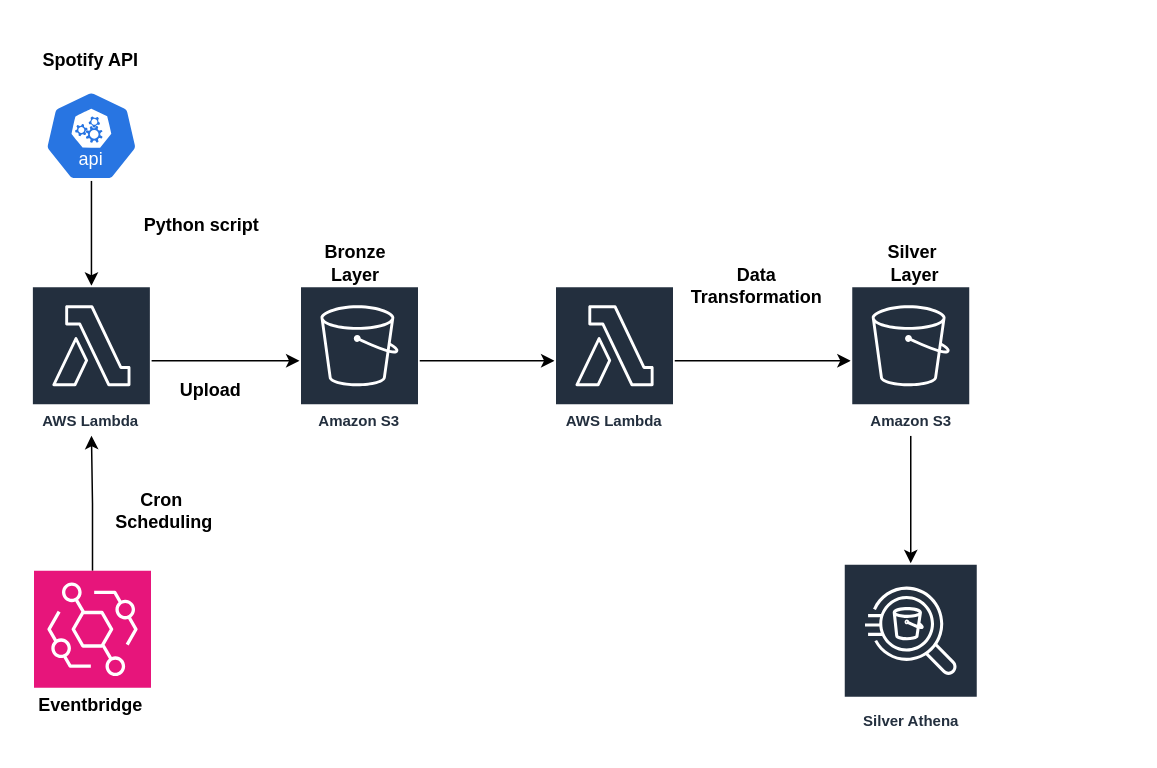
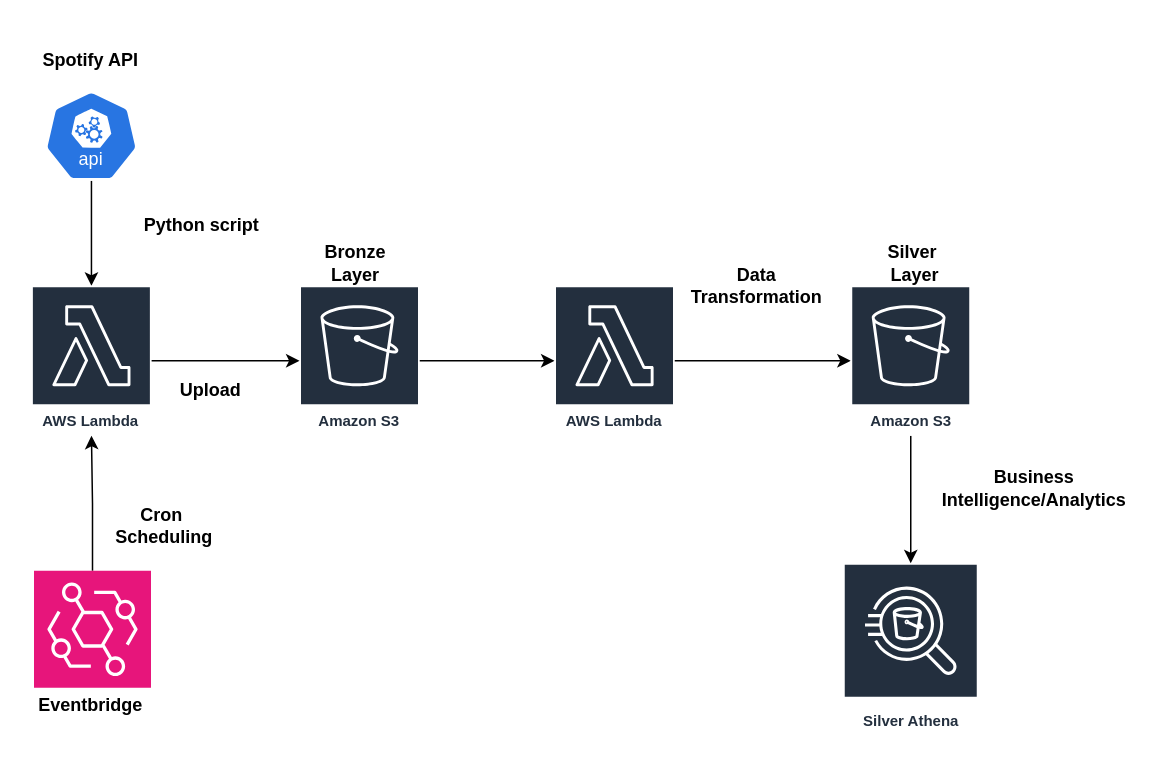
none -> (1034, 488)
(164, 511) -> (164, 526)
